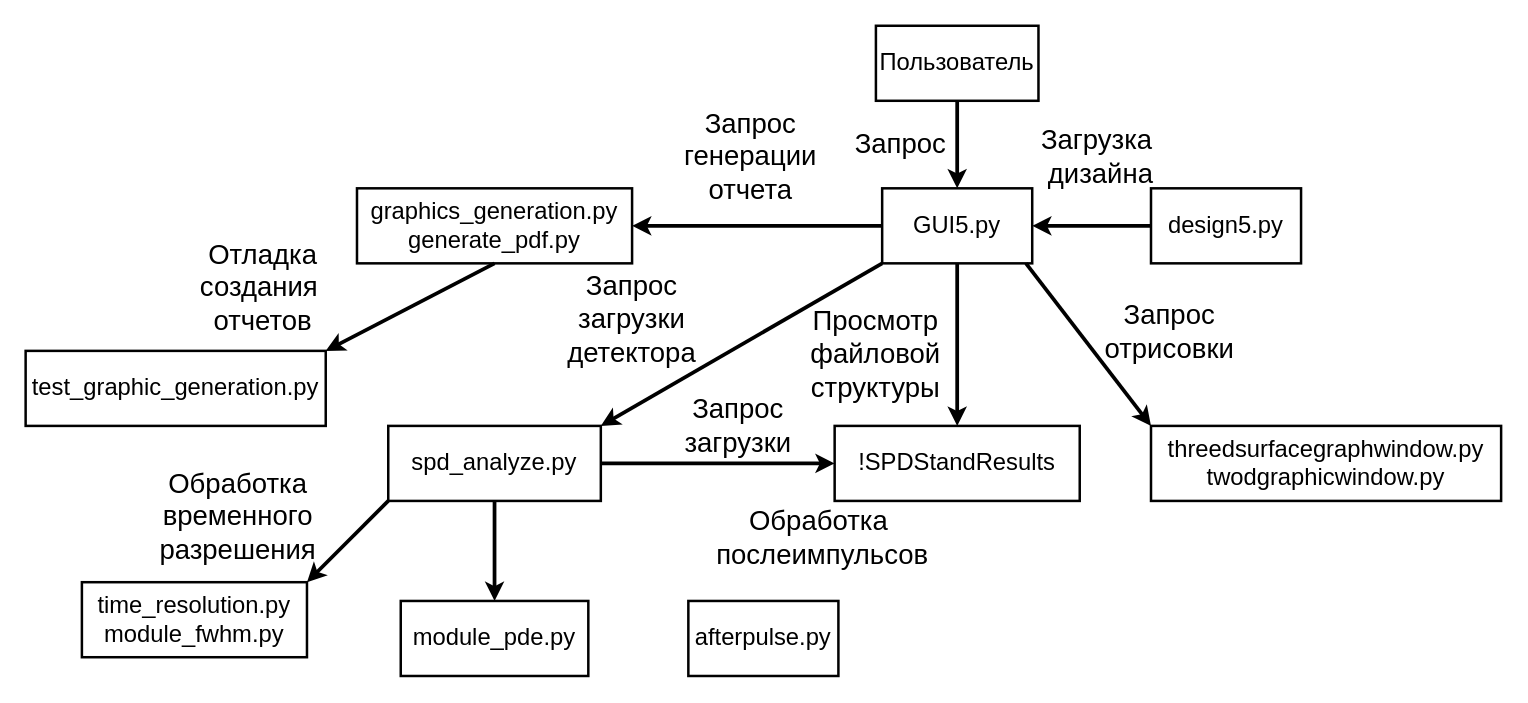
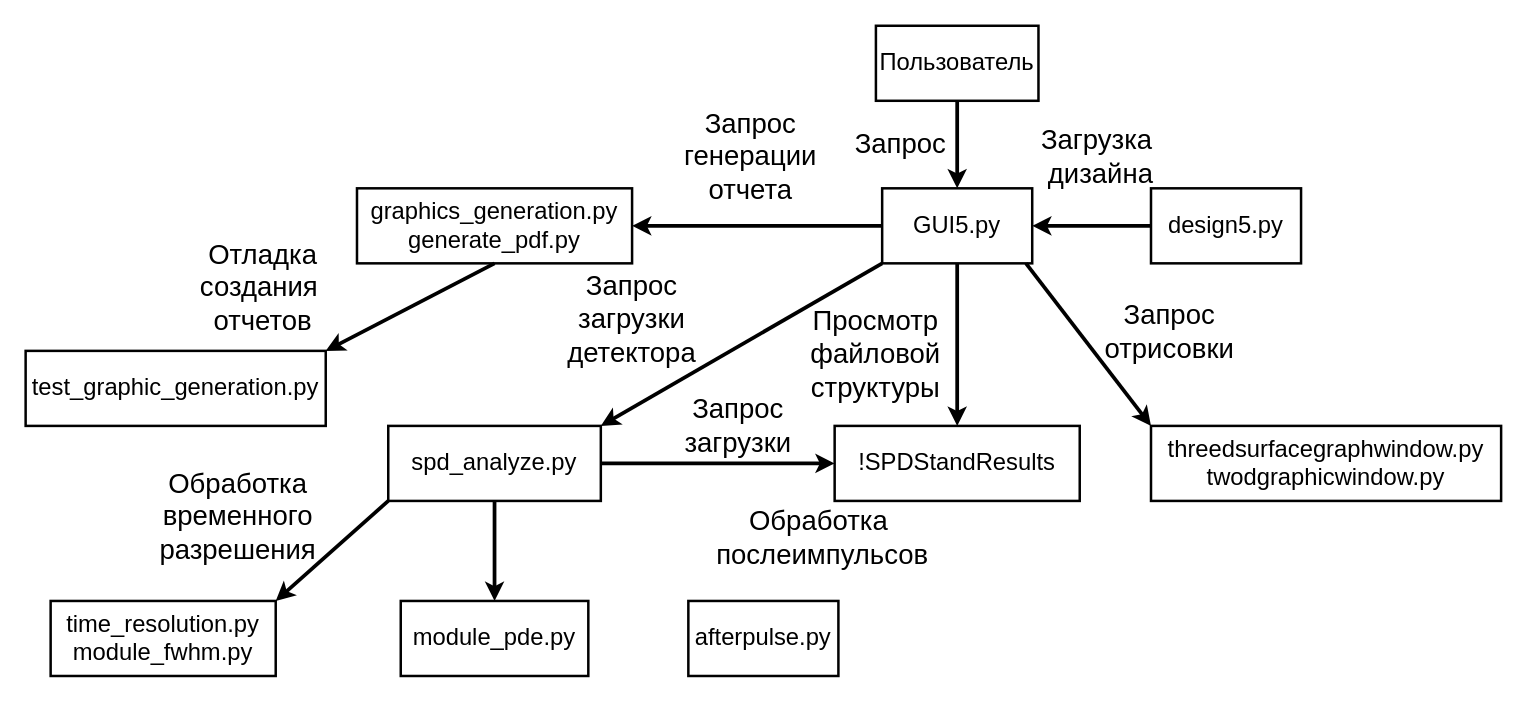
(194, 619) -> (163, 638)
